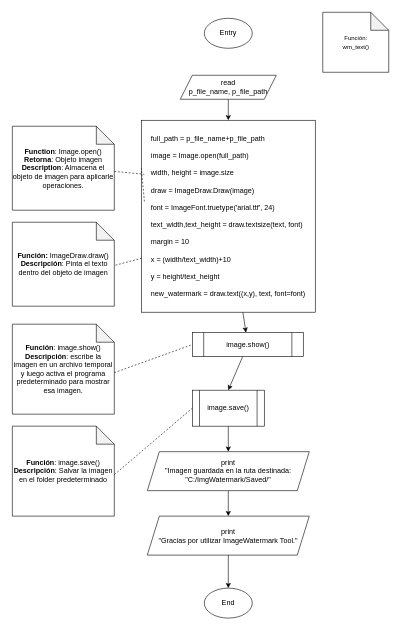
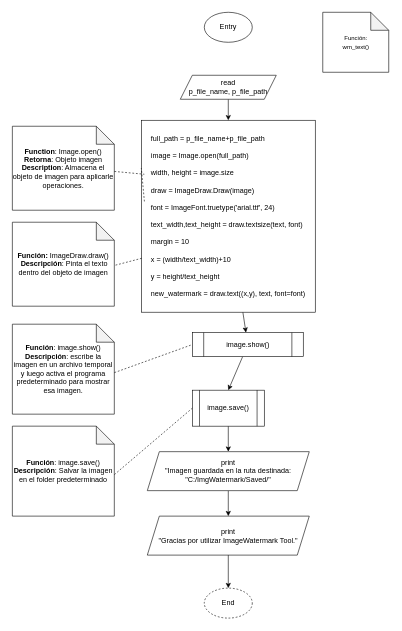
(228, 33) -> (228, 27)
(228, 603) -> (228, 603)
